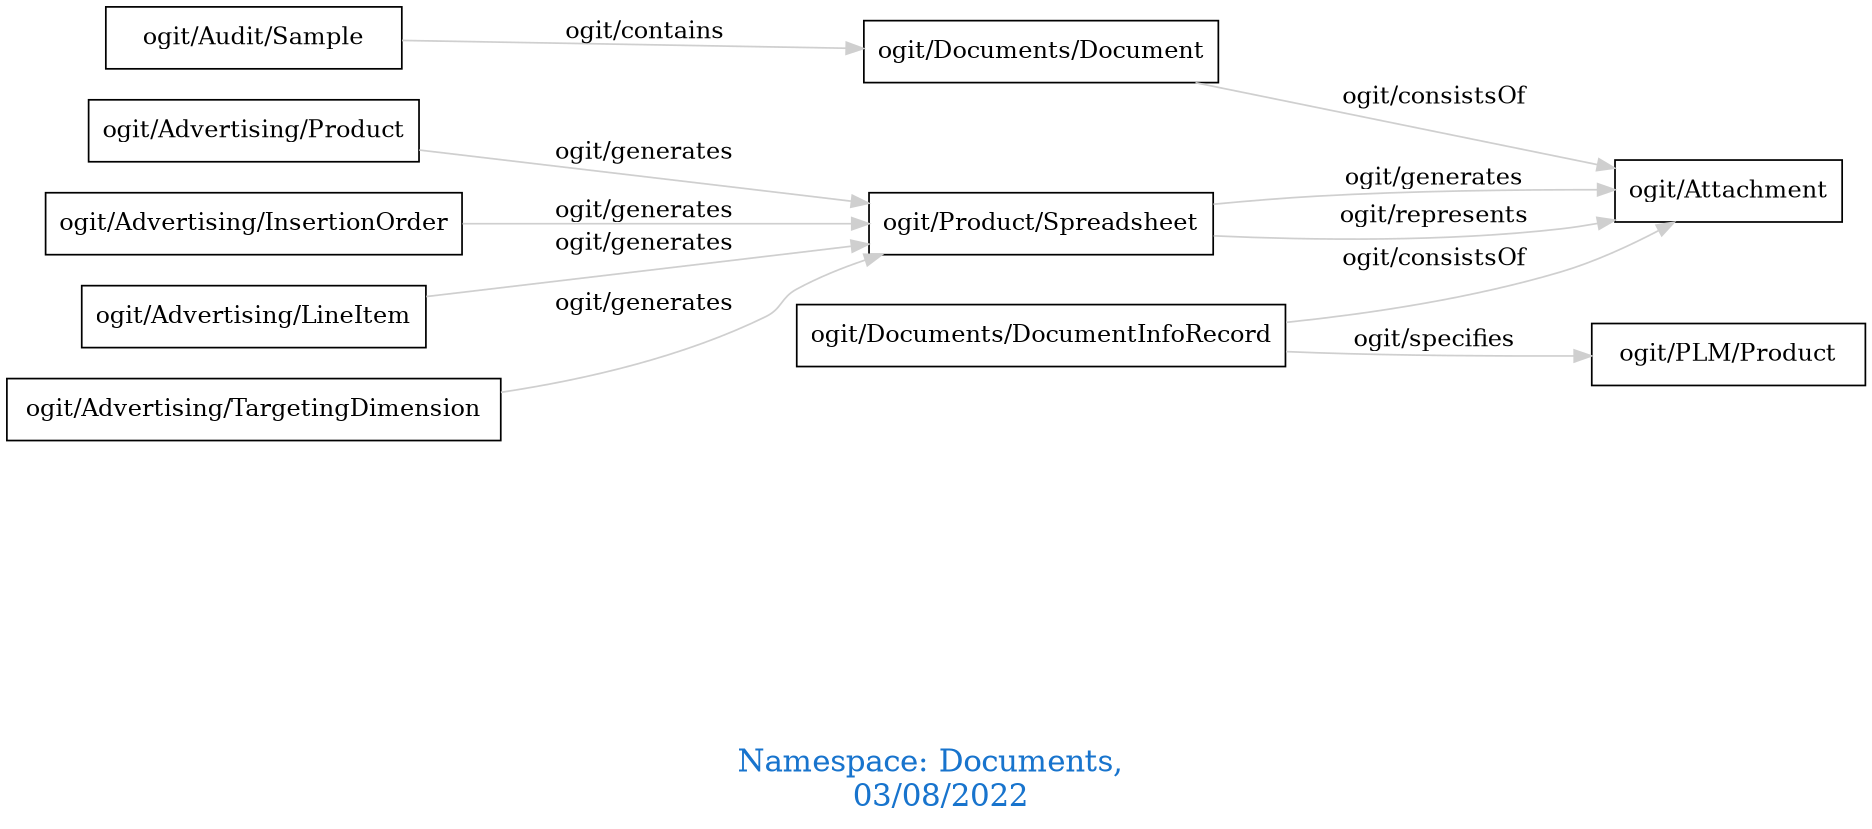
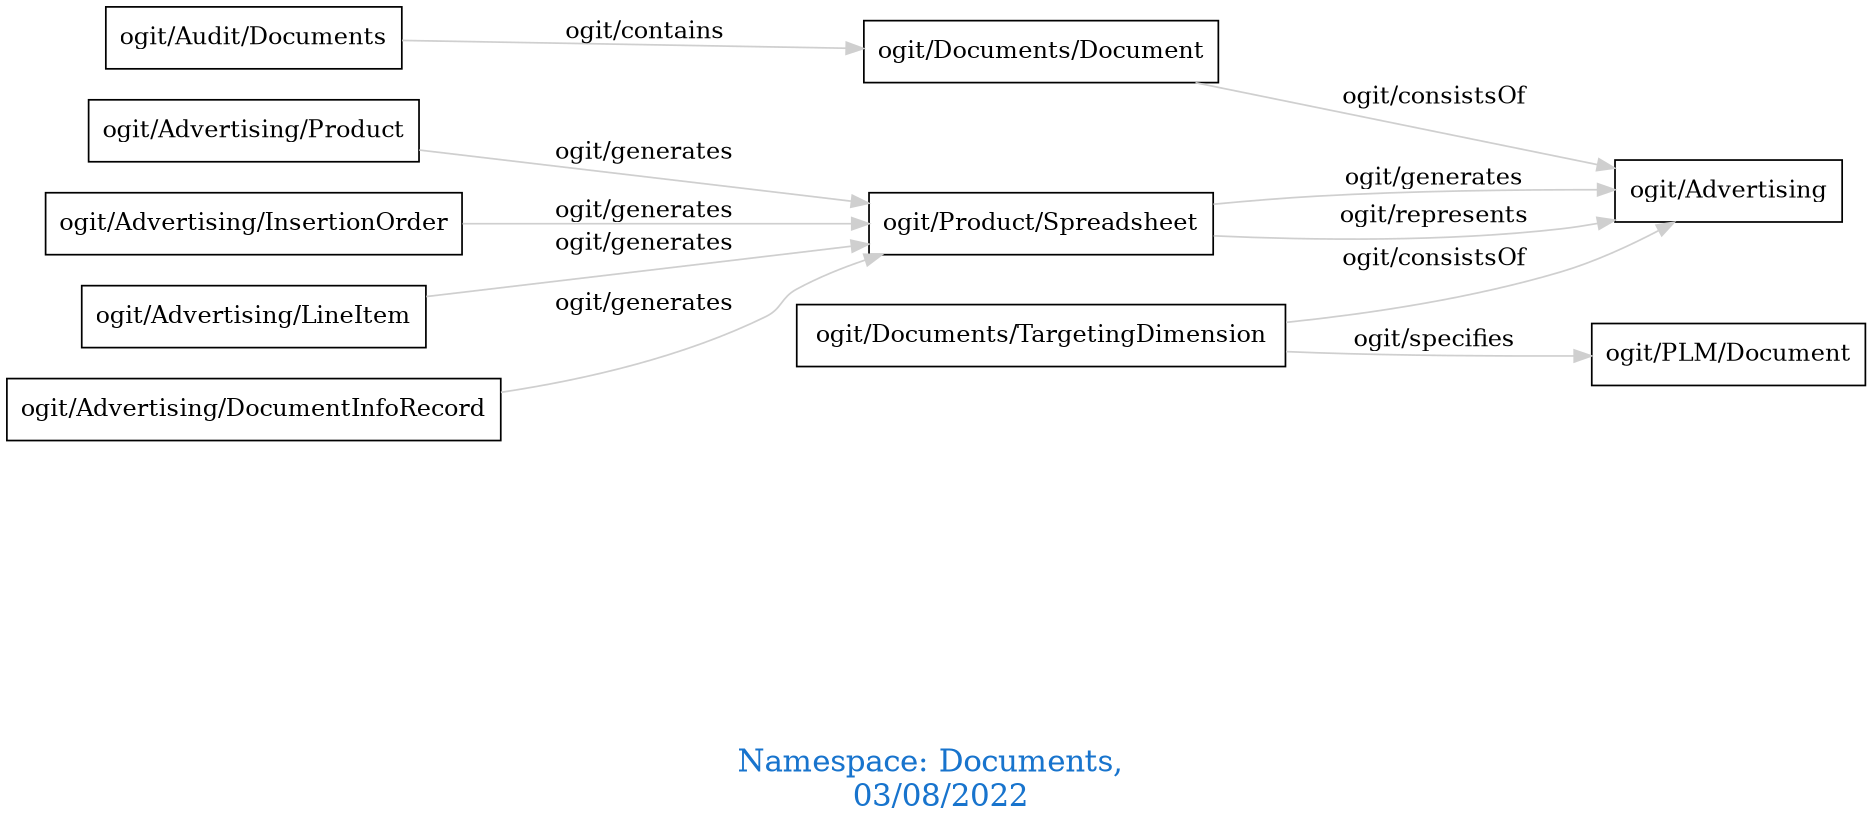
(254, 38) -> (254, 38)
(1729, 191) -> (1729, 191)
(1041, 336) -> (1041, 336)
(1729, 354) -> (1729, 354)
(254, 410) -> (254, 410)
